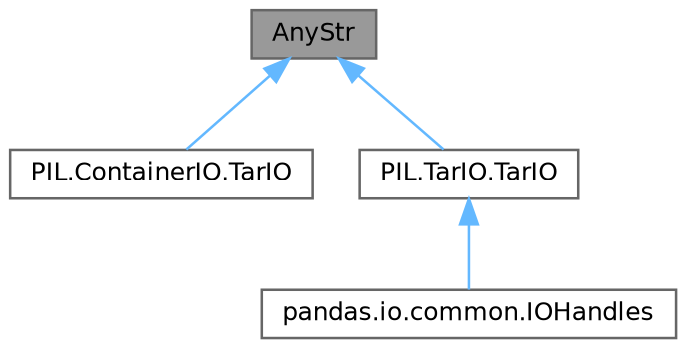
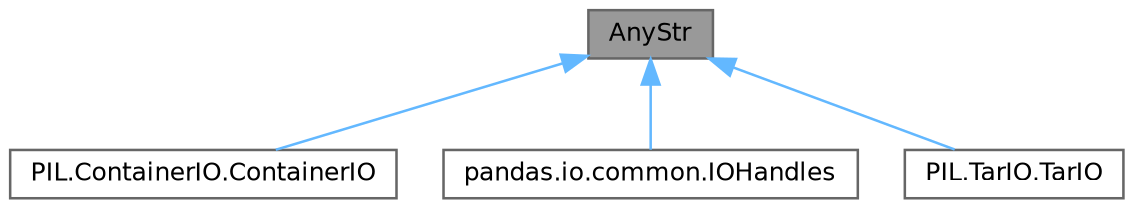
(161, 174) -> (203, 174)
(469, 257) -> (651, 117)
